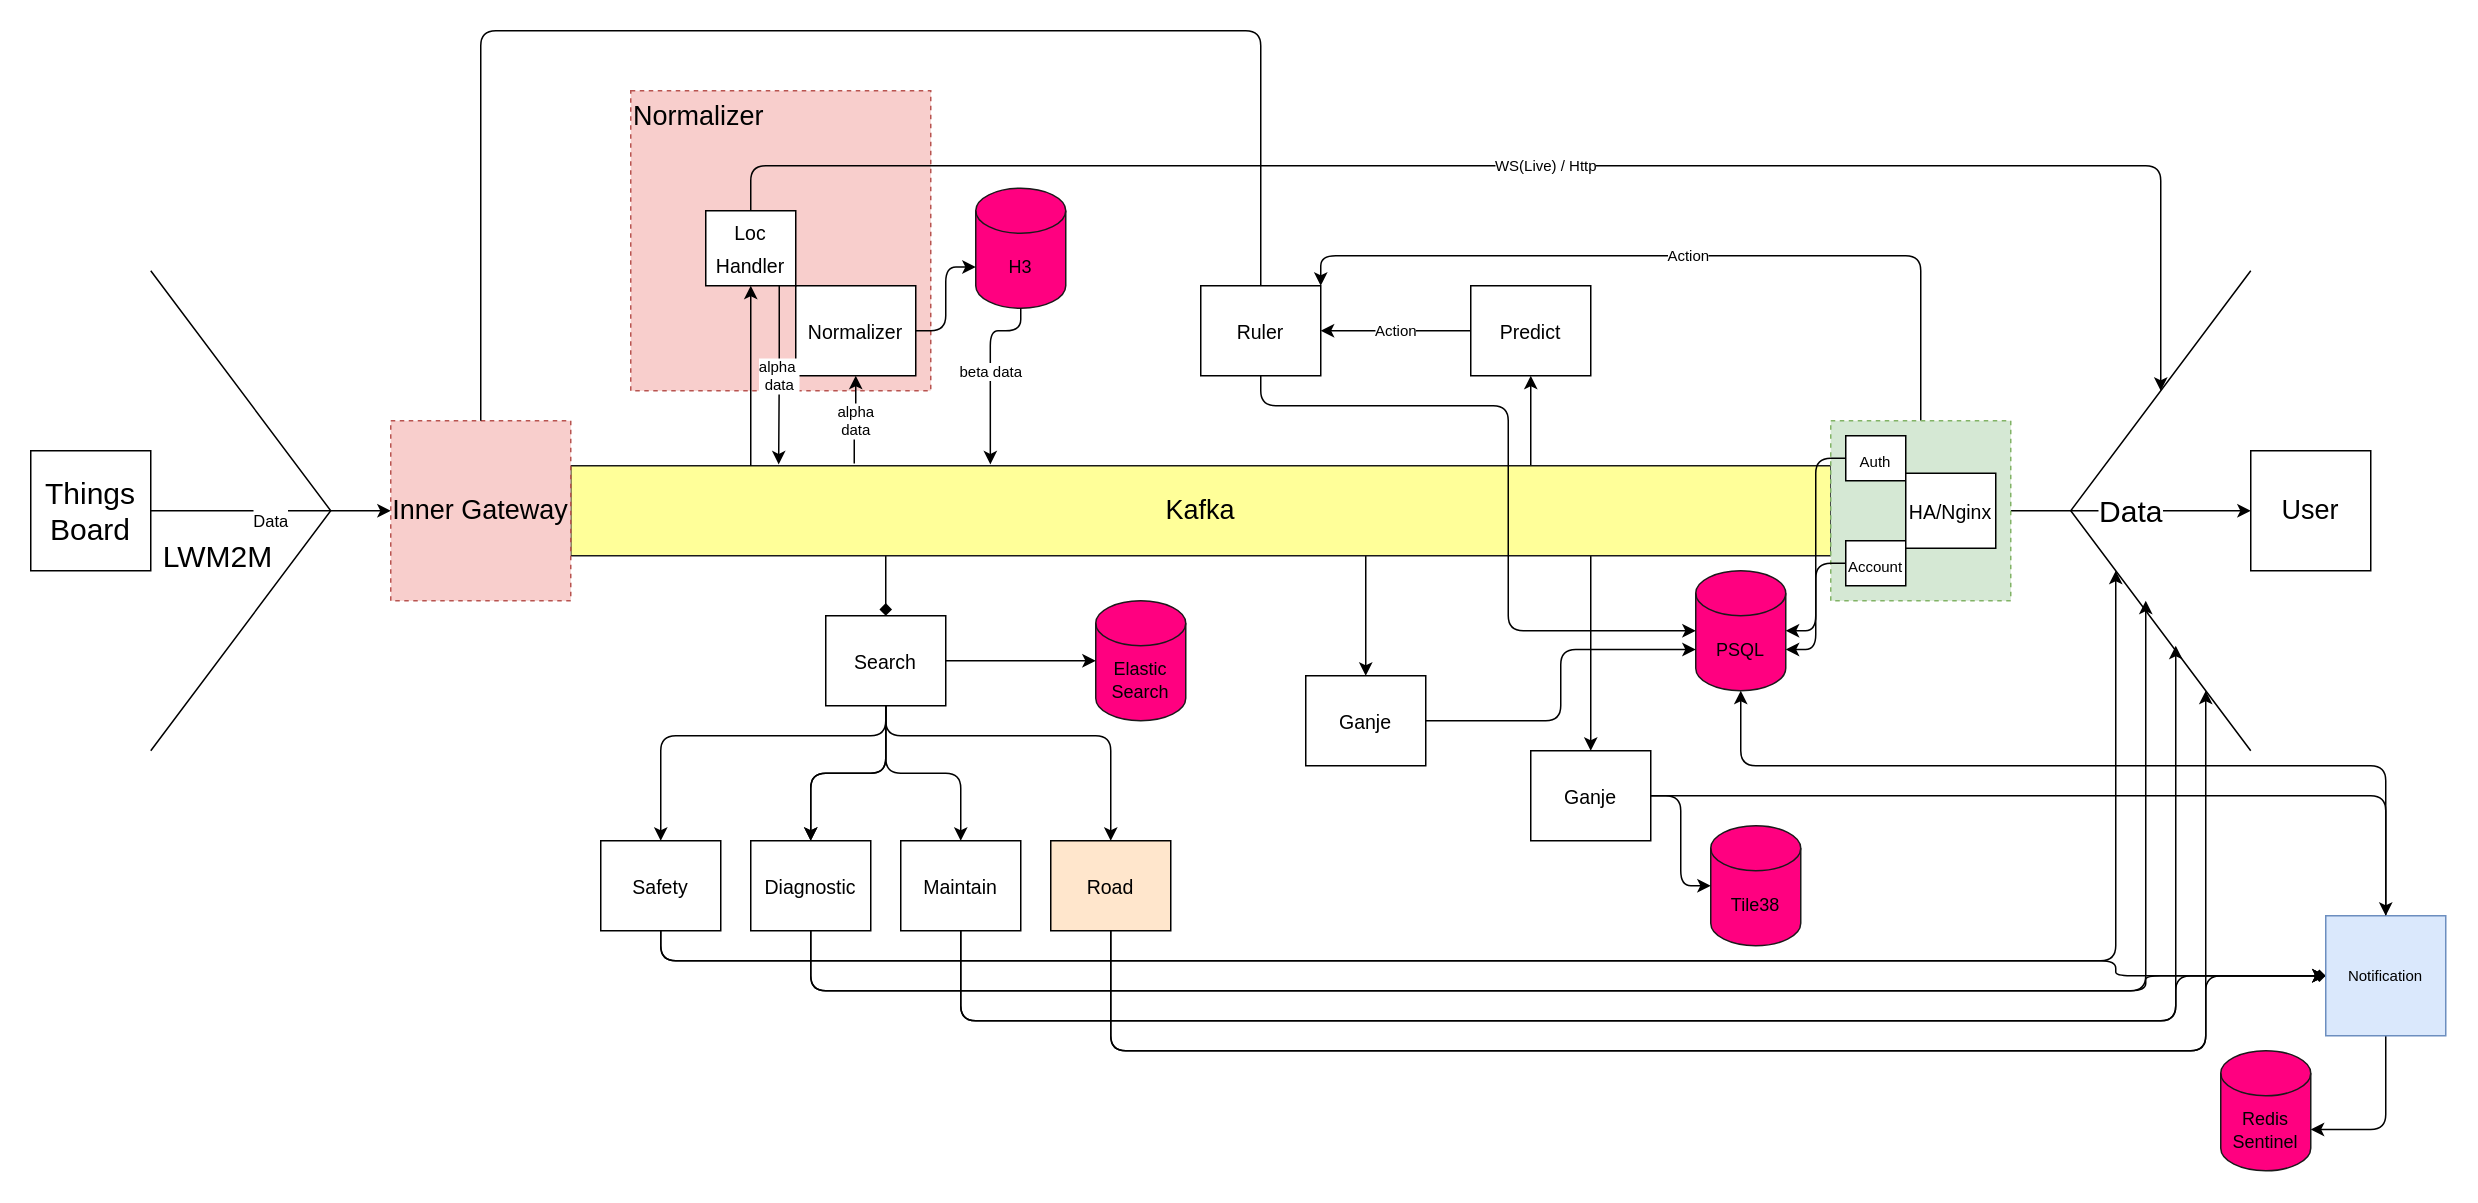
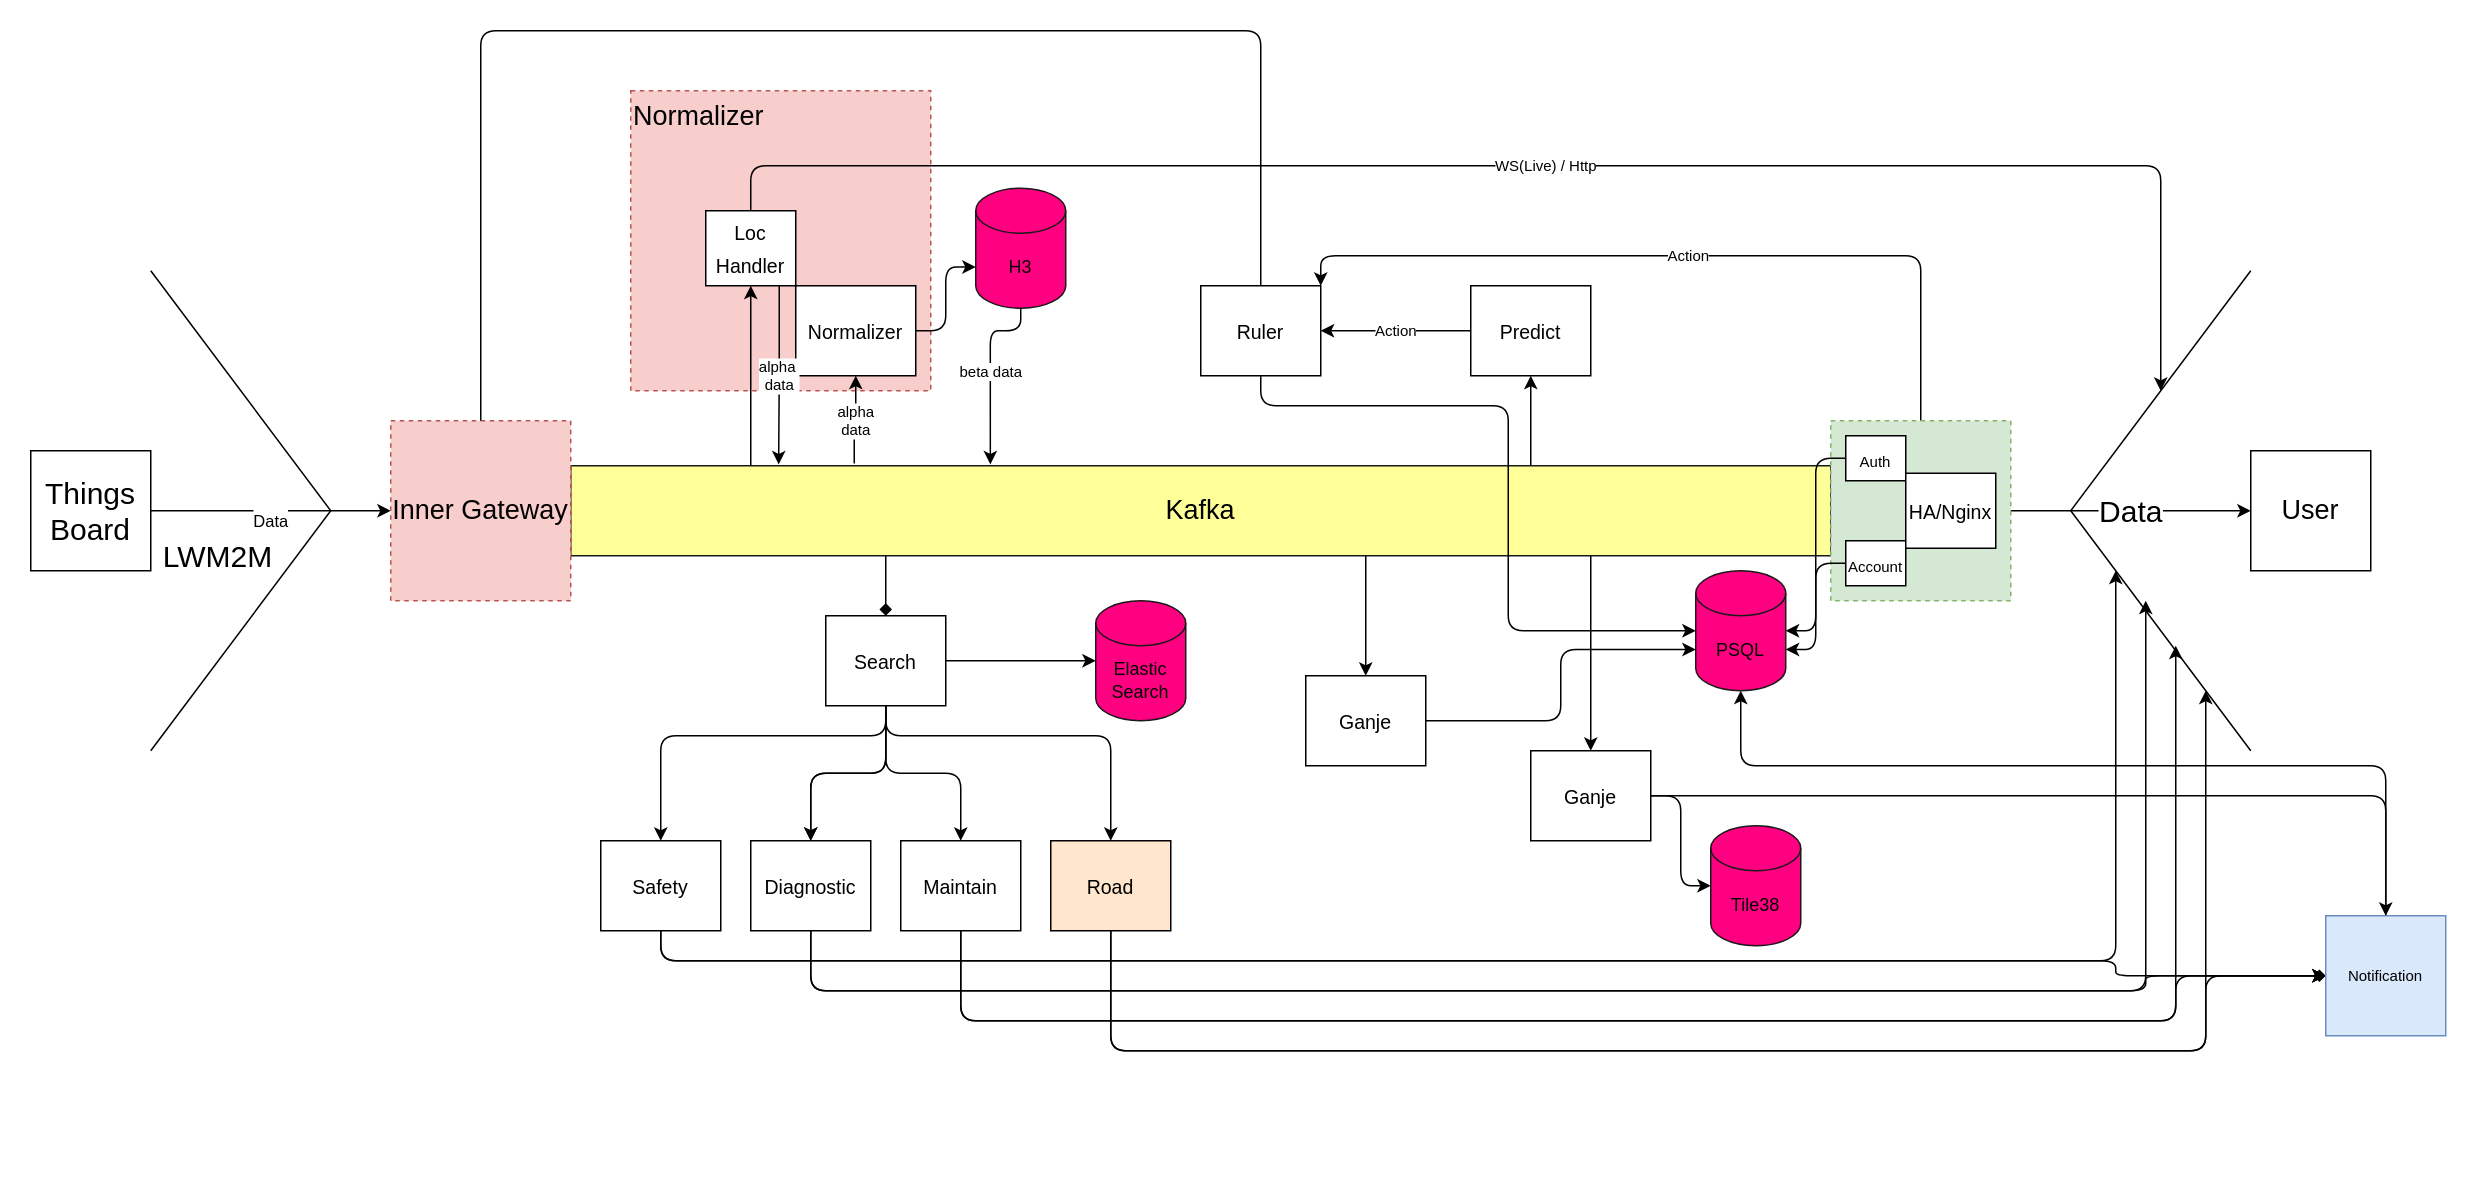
(2386, 1110) -> none
(2266, 1111) -> none
